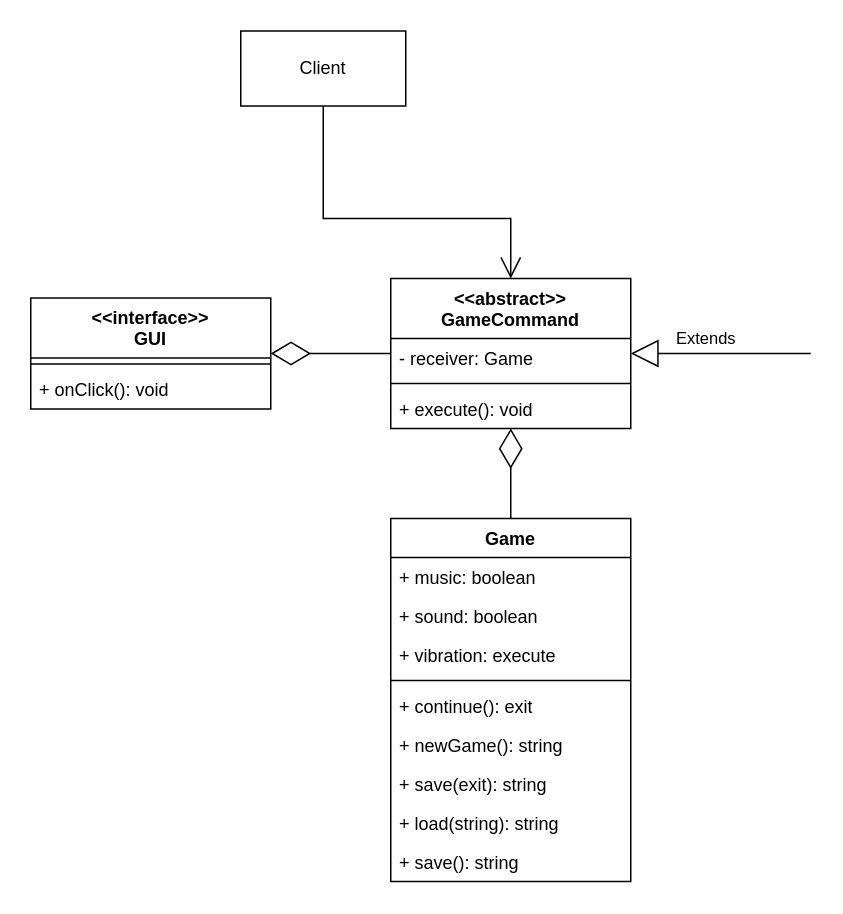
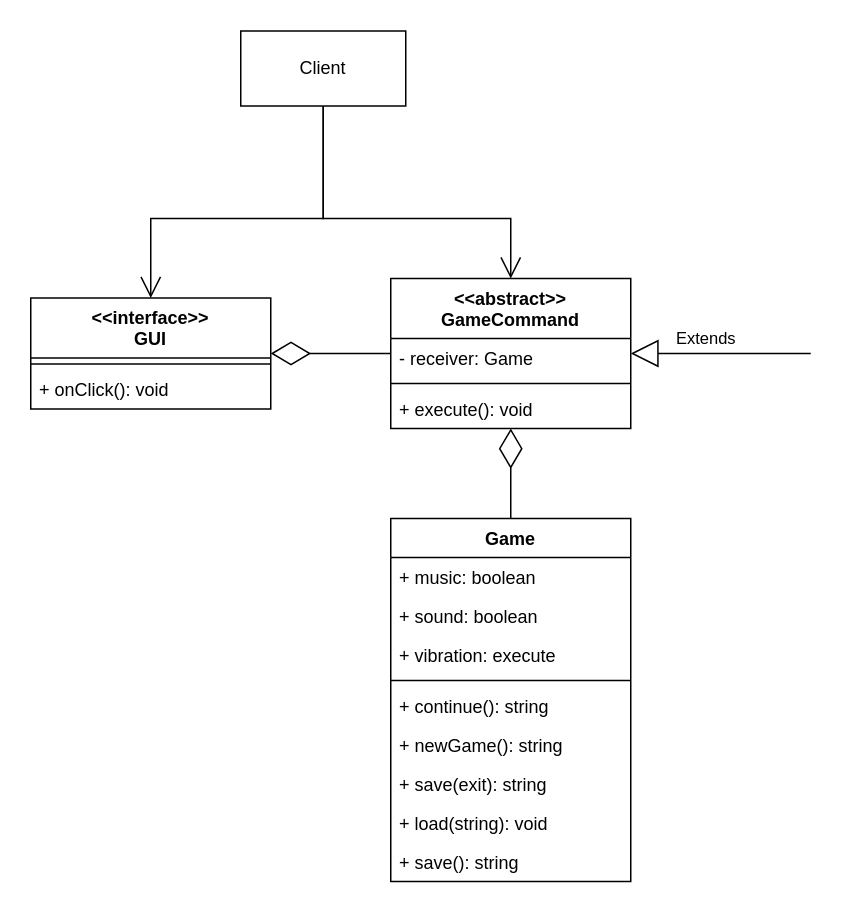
none -> (198, 218)
(479, 708) -> (489, 708)
(497, 825) -> (487, 825)
